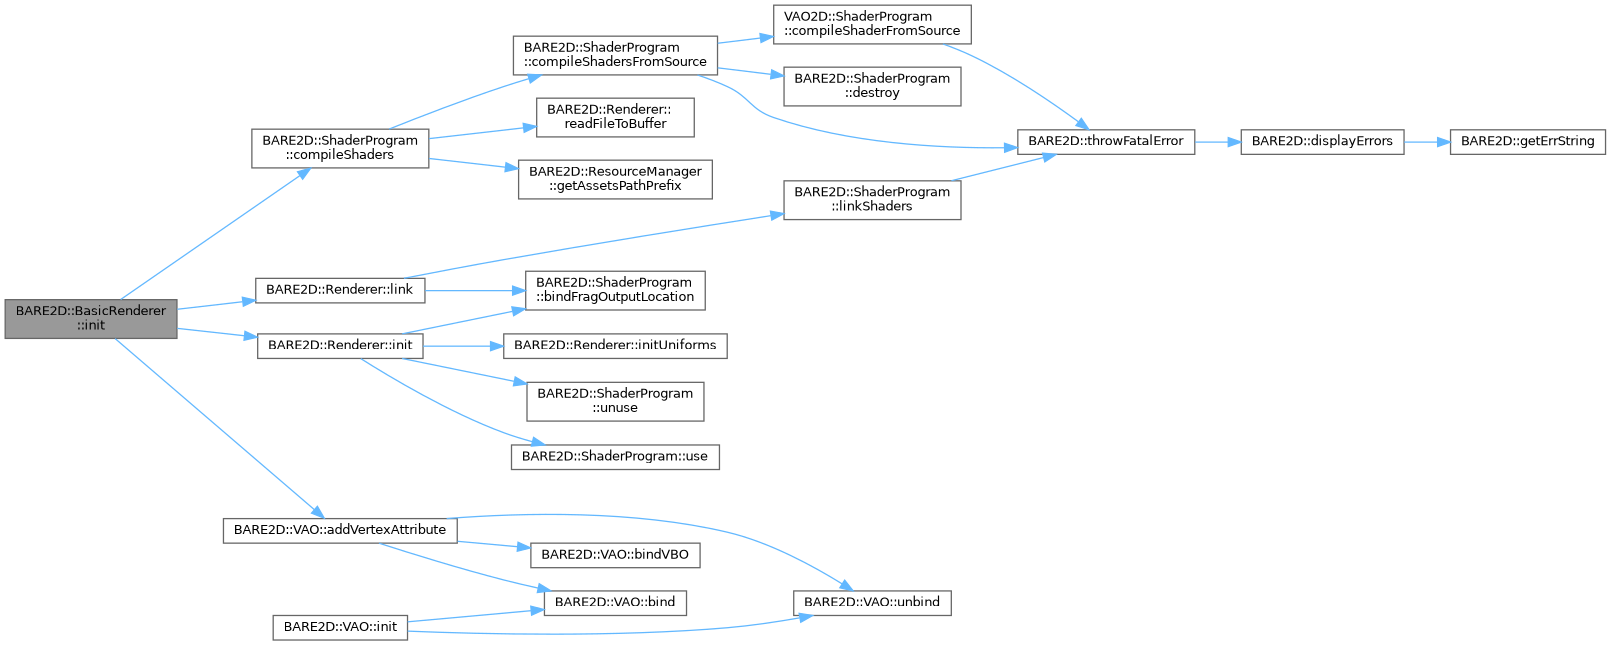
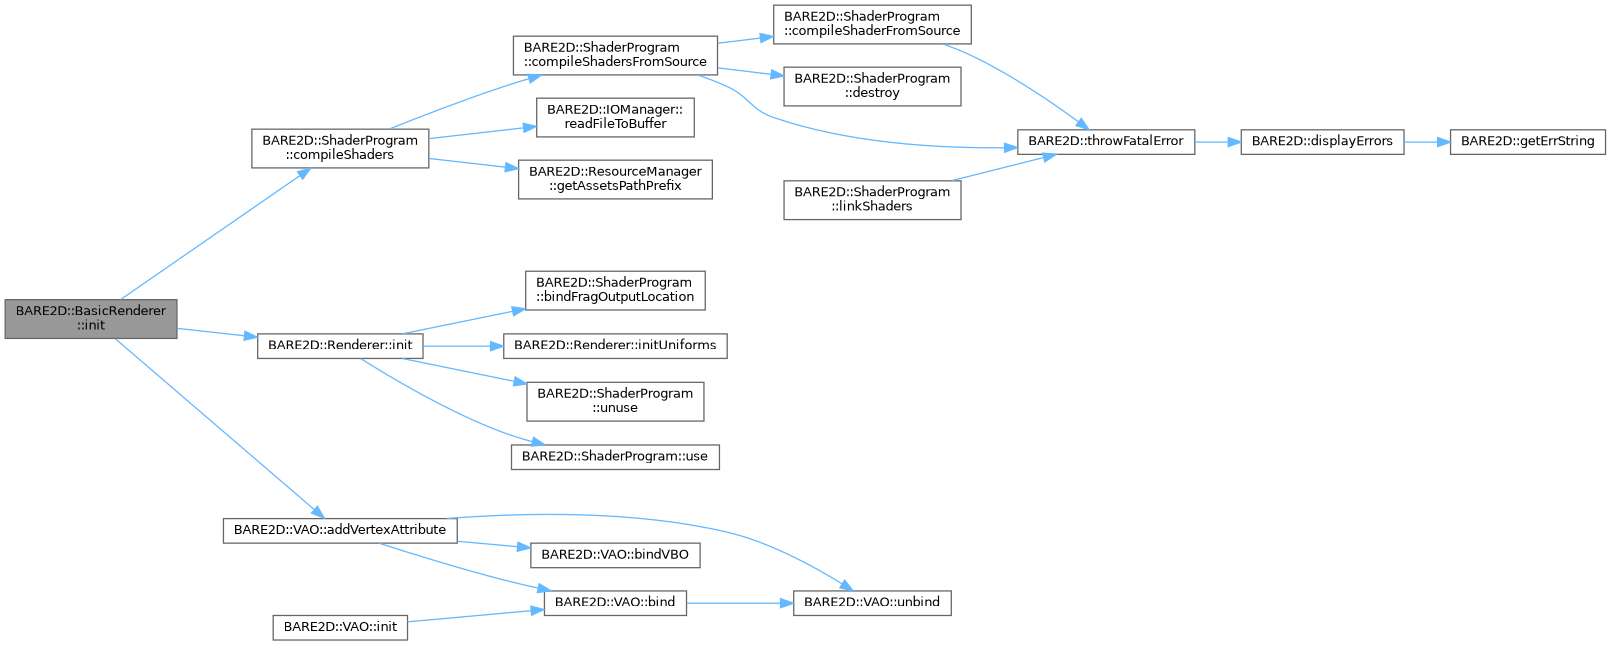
(873, 25) -> (873, 25)
(615, 118) -> (615, 118)
(340, 291) -> none
(604, 634) -> (734, 603)
